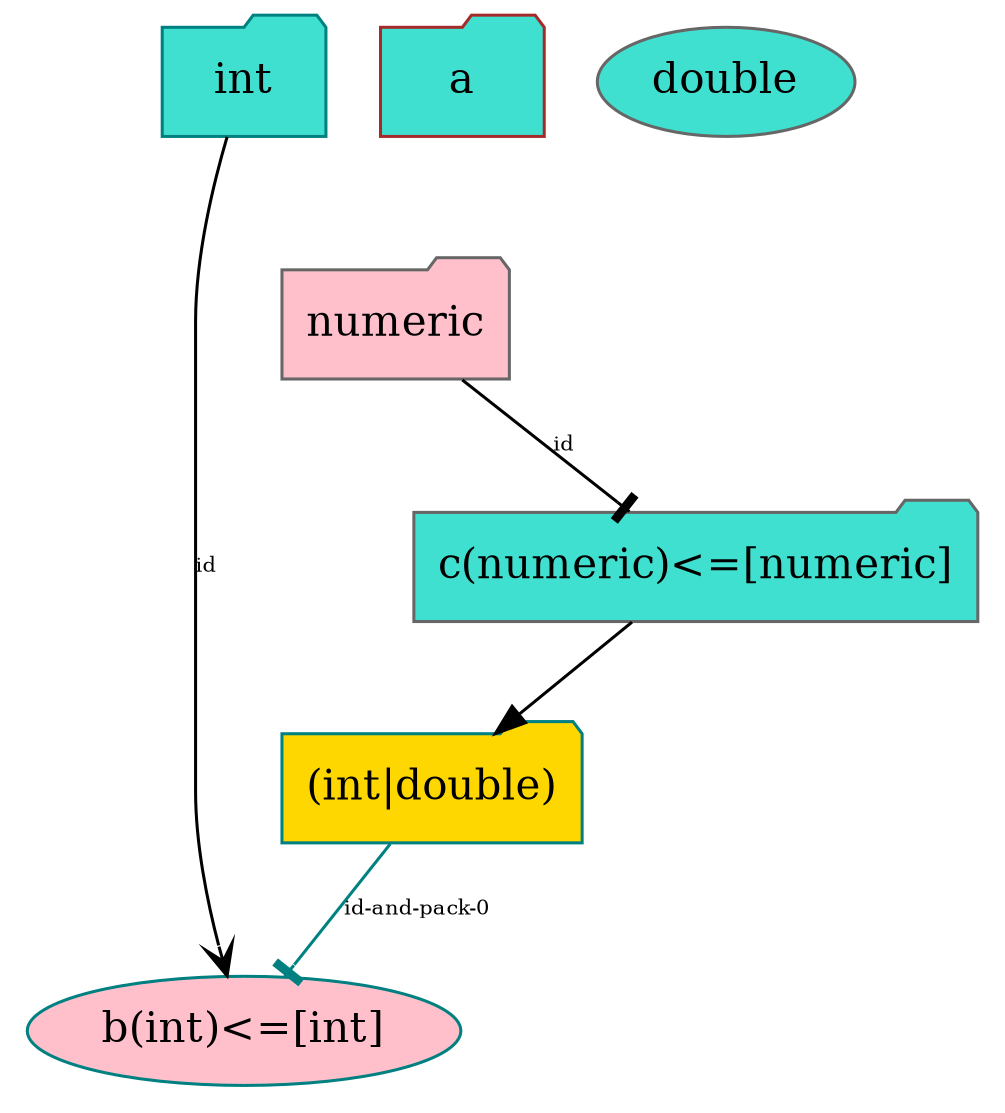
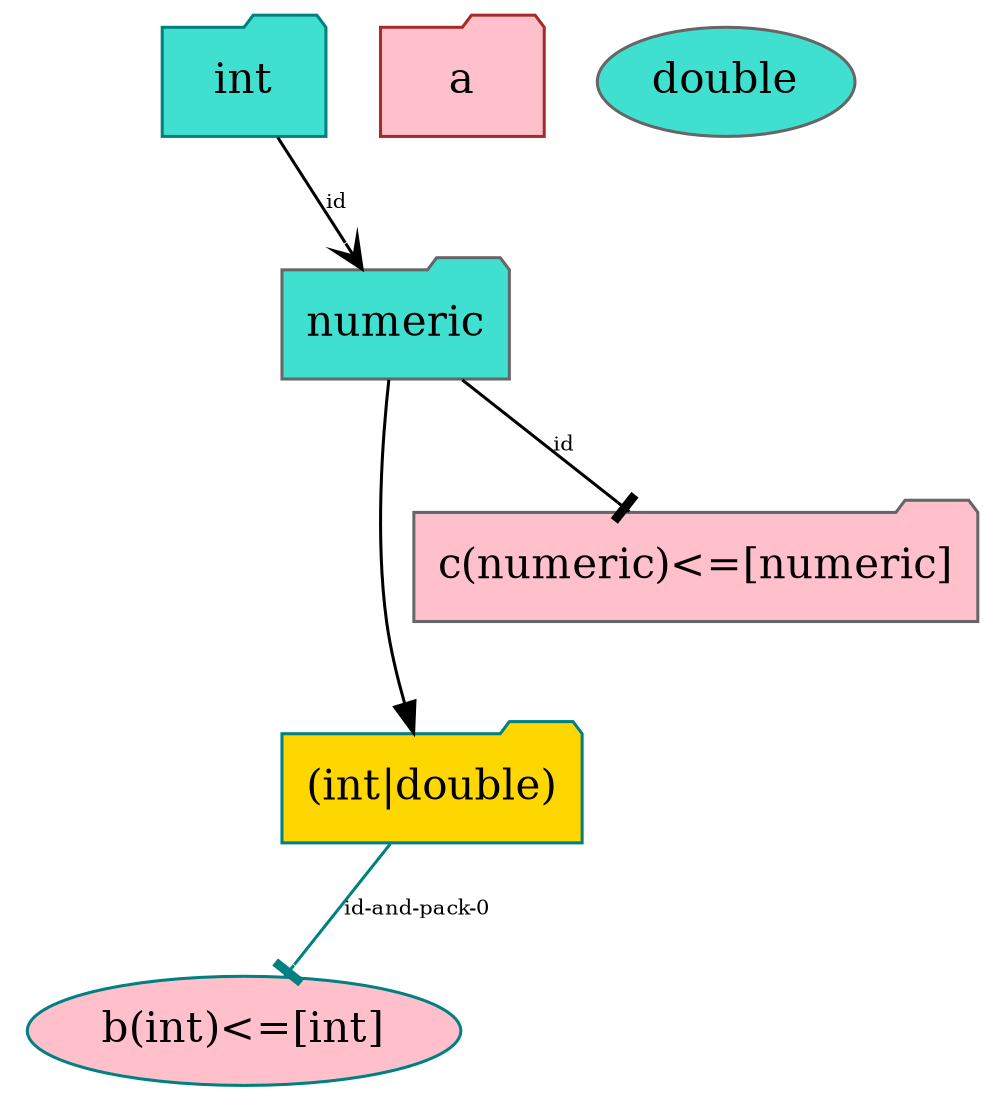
(462, 82) -> (462, 82)
(396, 324) -> (396, 324)
(196, 541) -> (311, 190)
(696, 567) -> (696, 567)
(576, 668) -> (381, 543)
